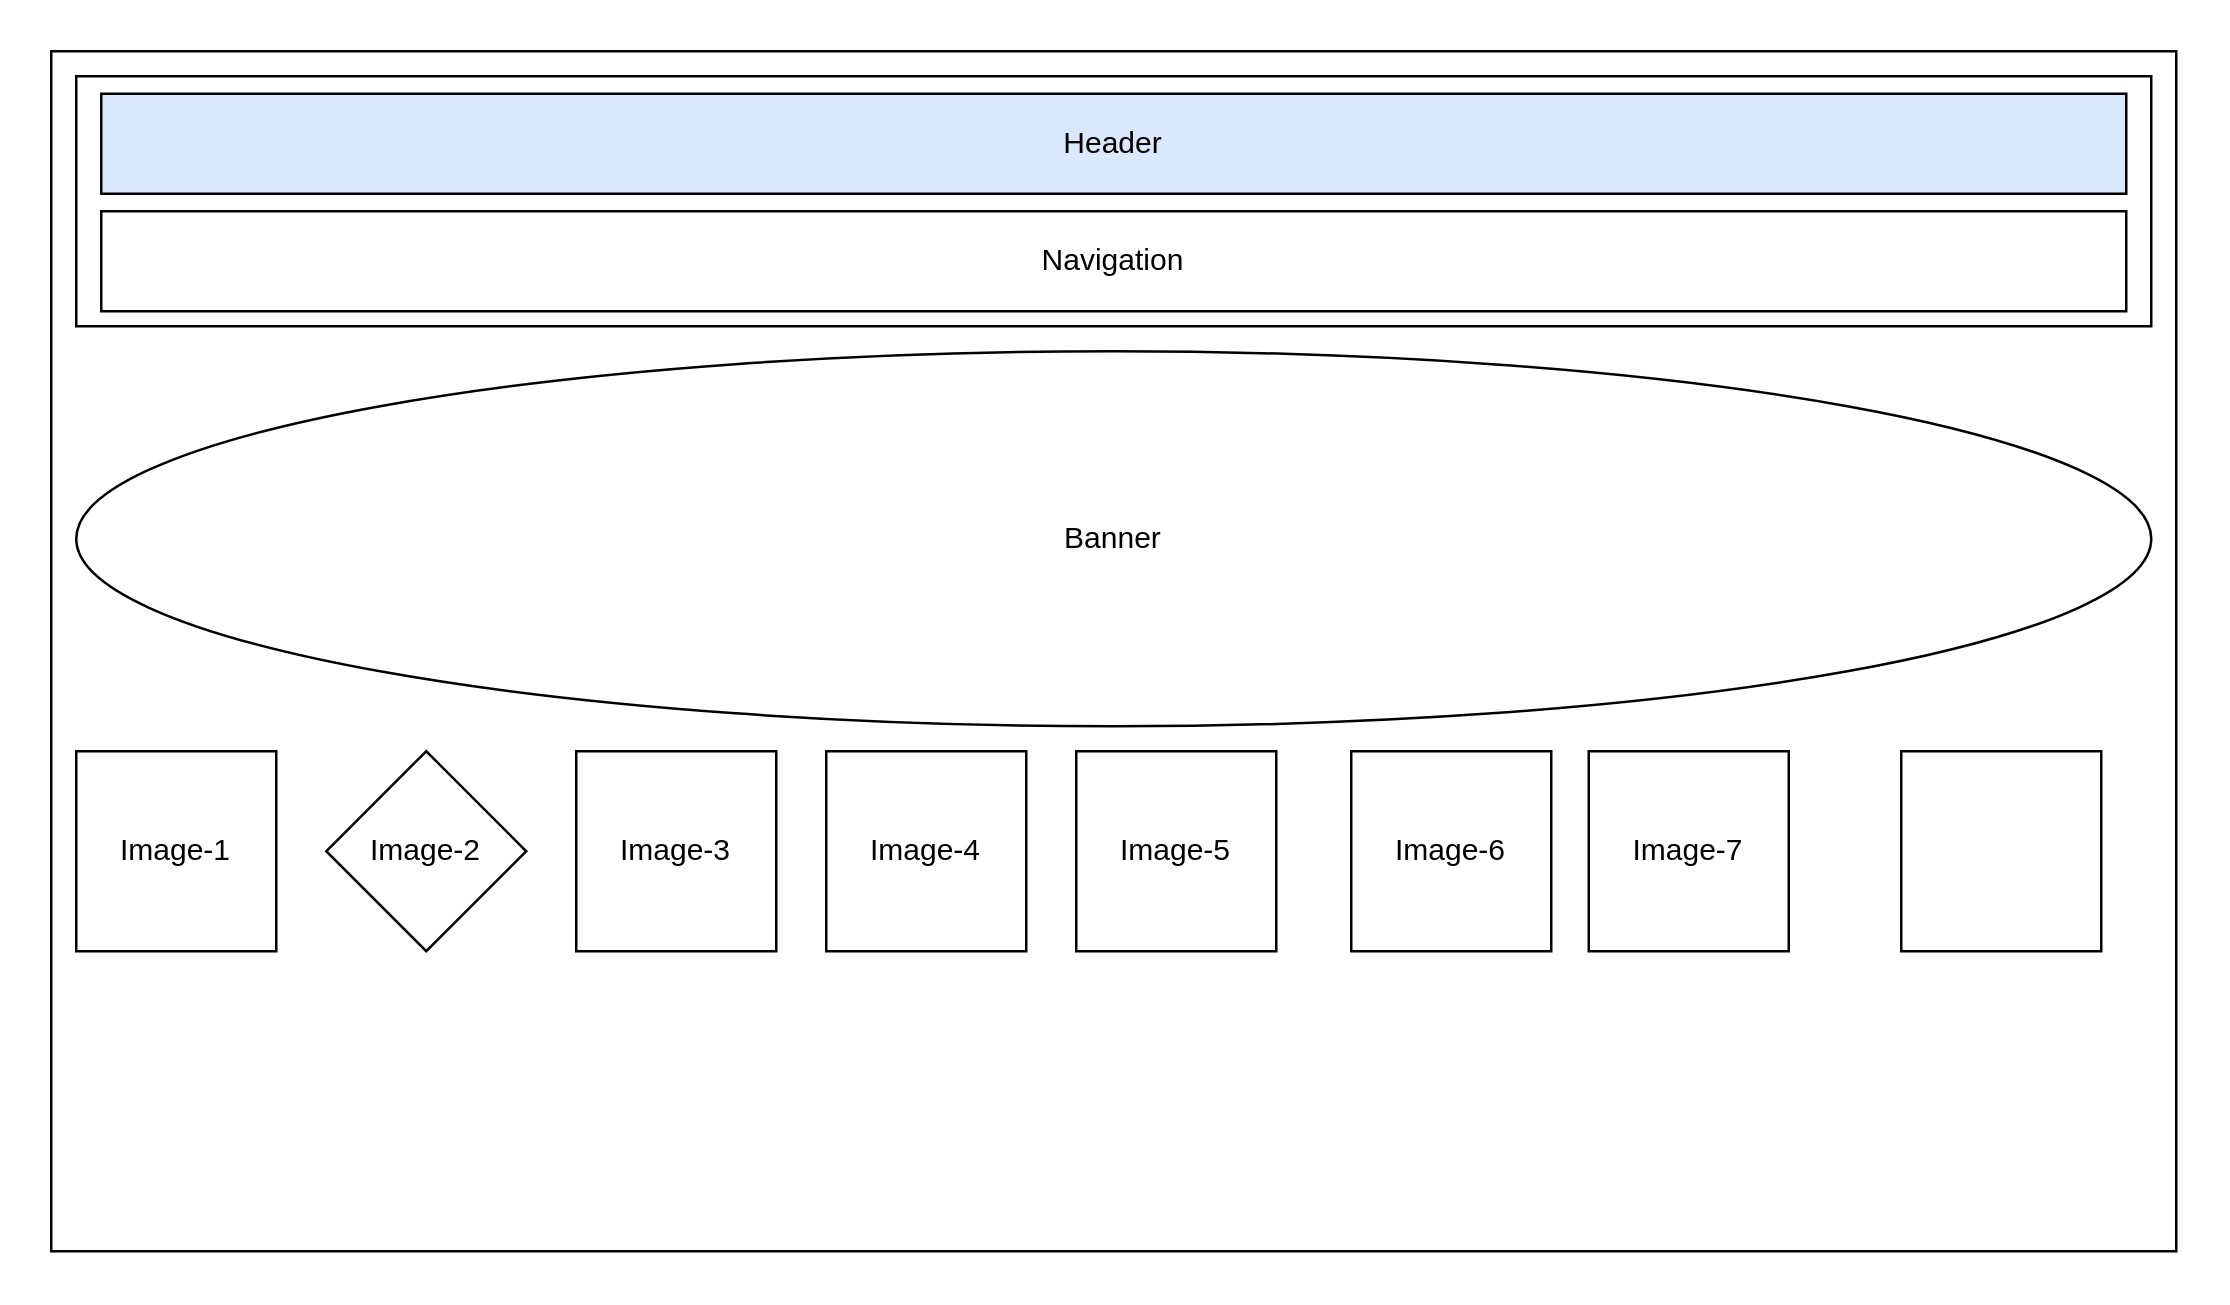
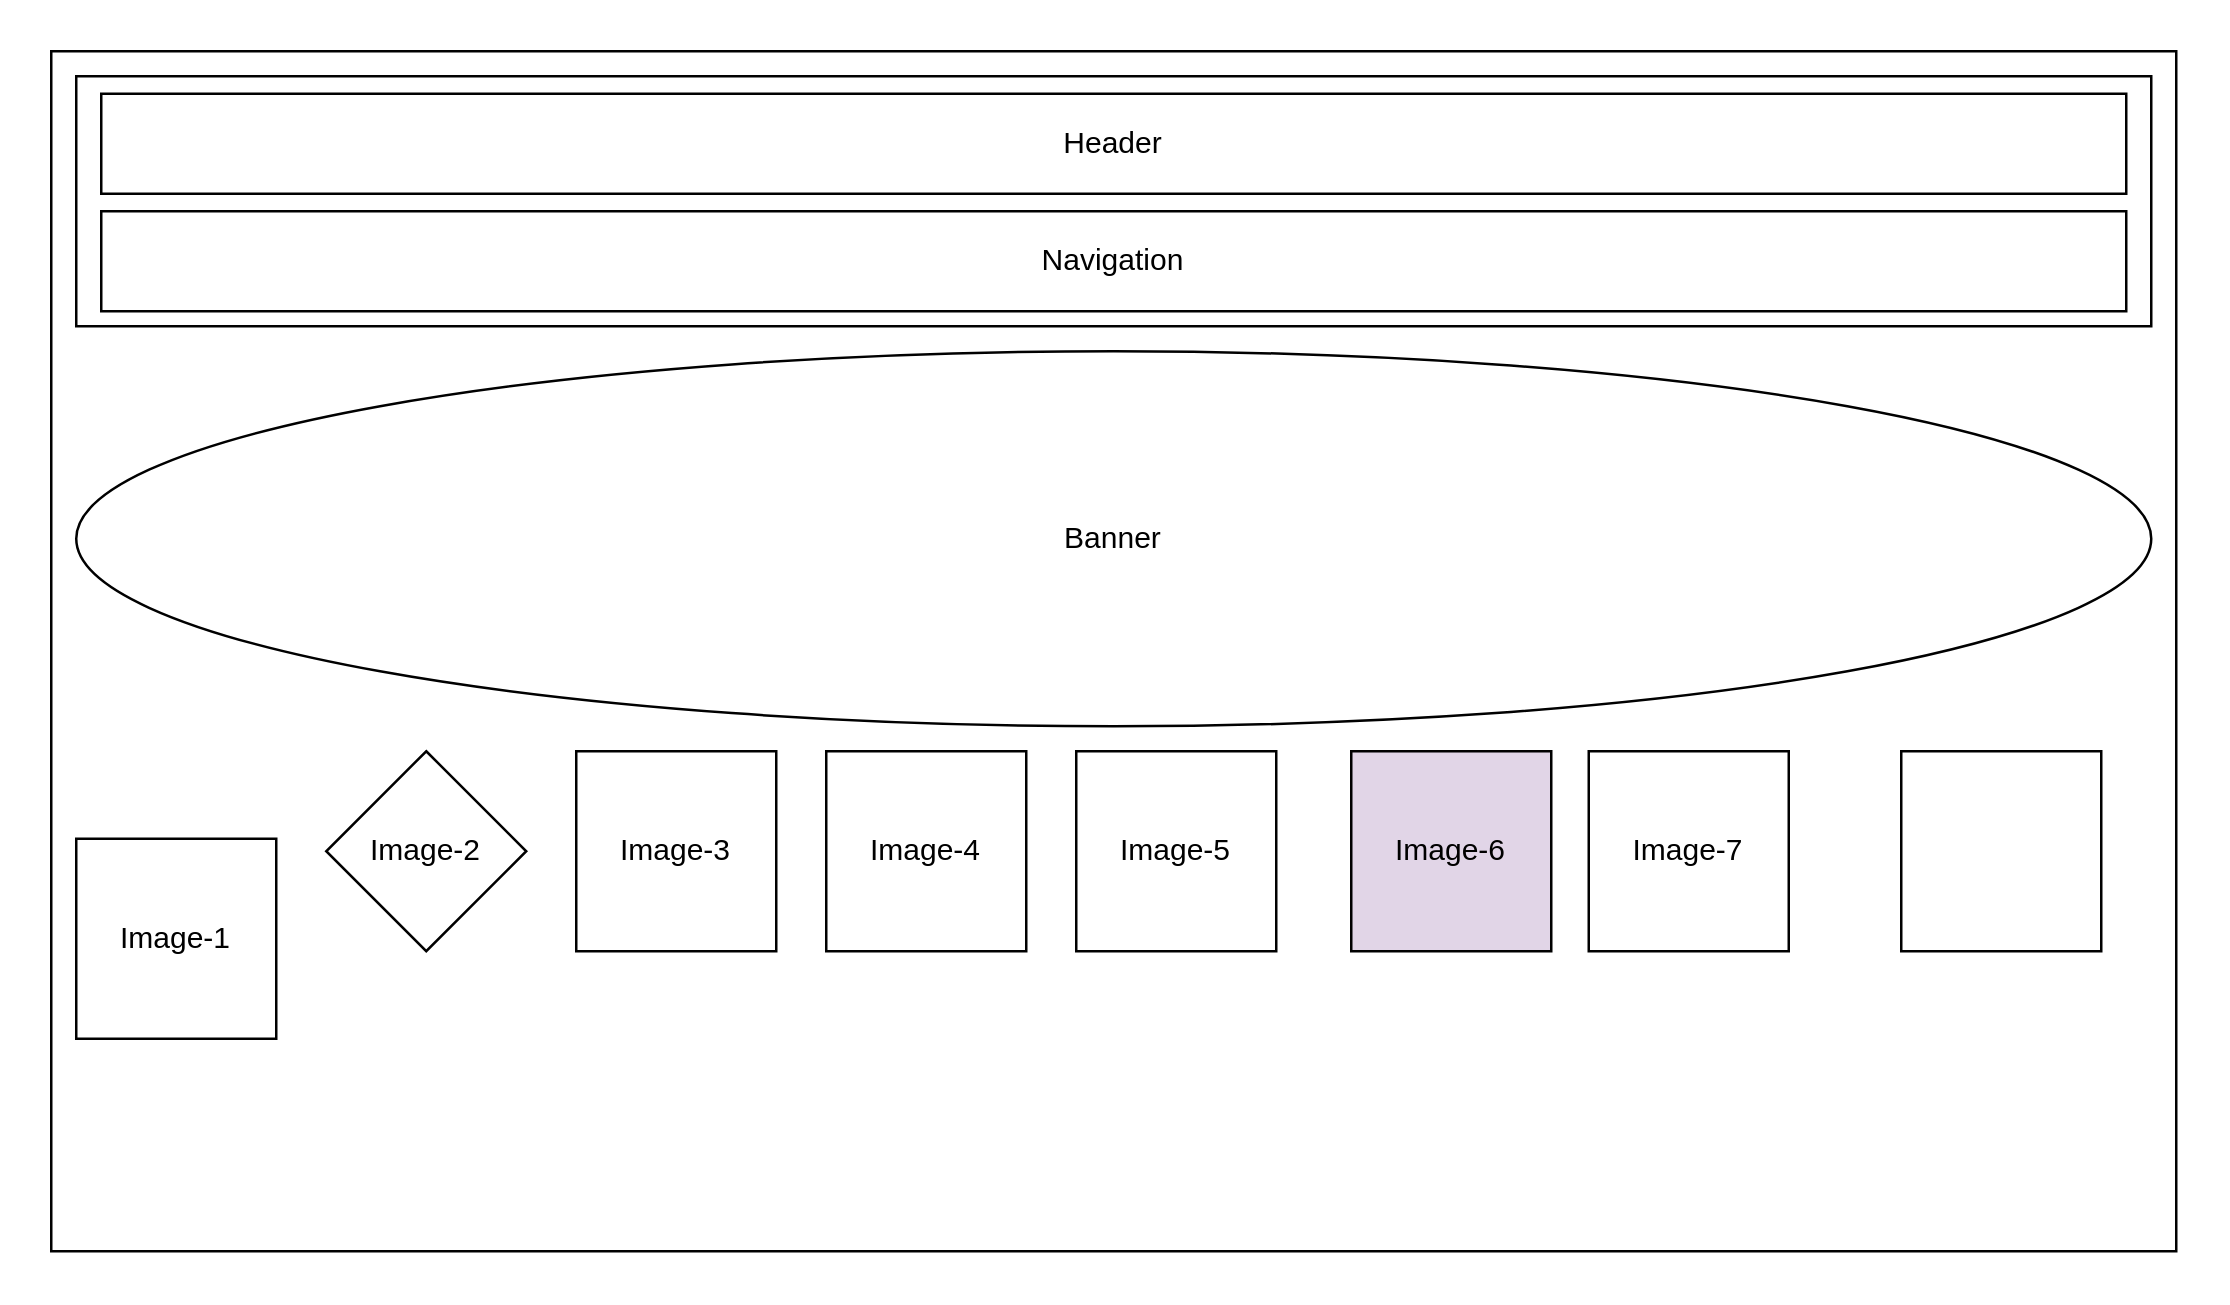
(1114, 144) -> (1114, 144)
(176, 851) -> (176, 939)
(1451, 851) -> (1451, 851)
